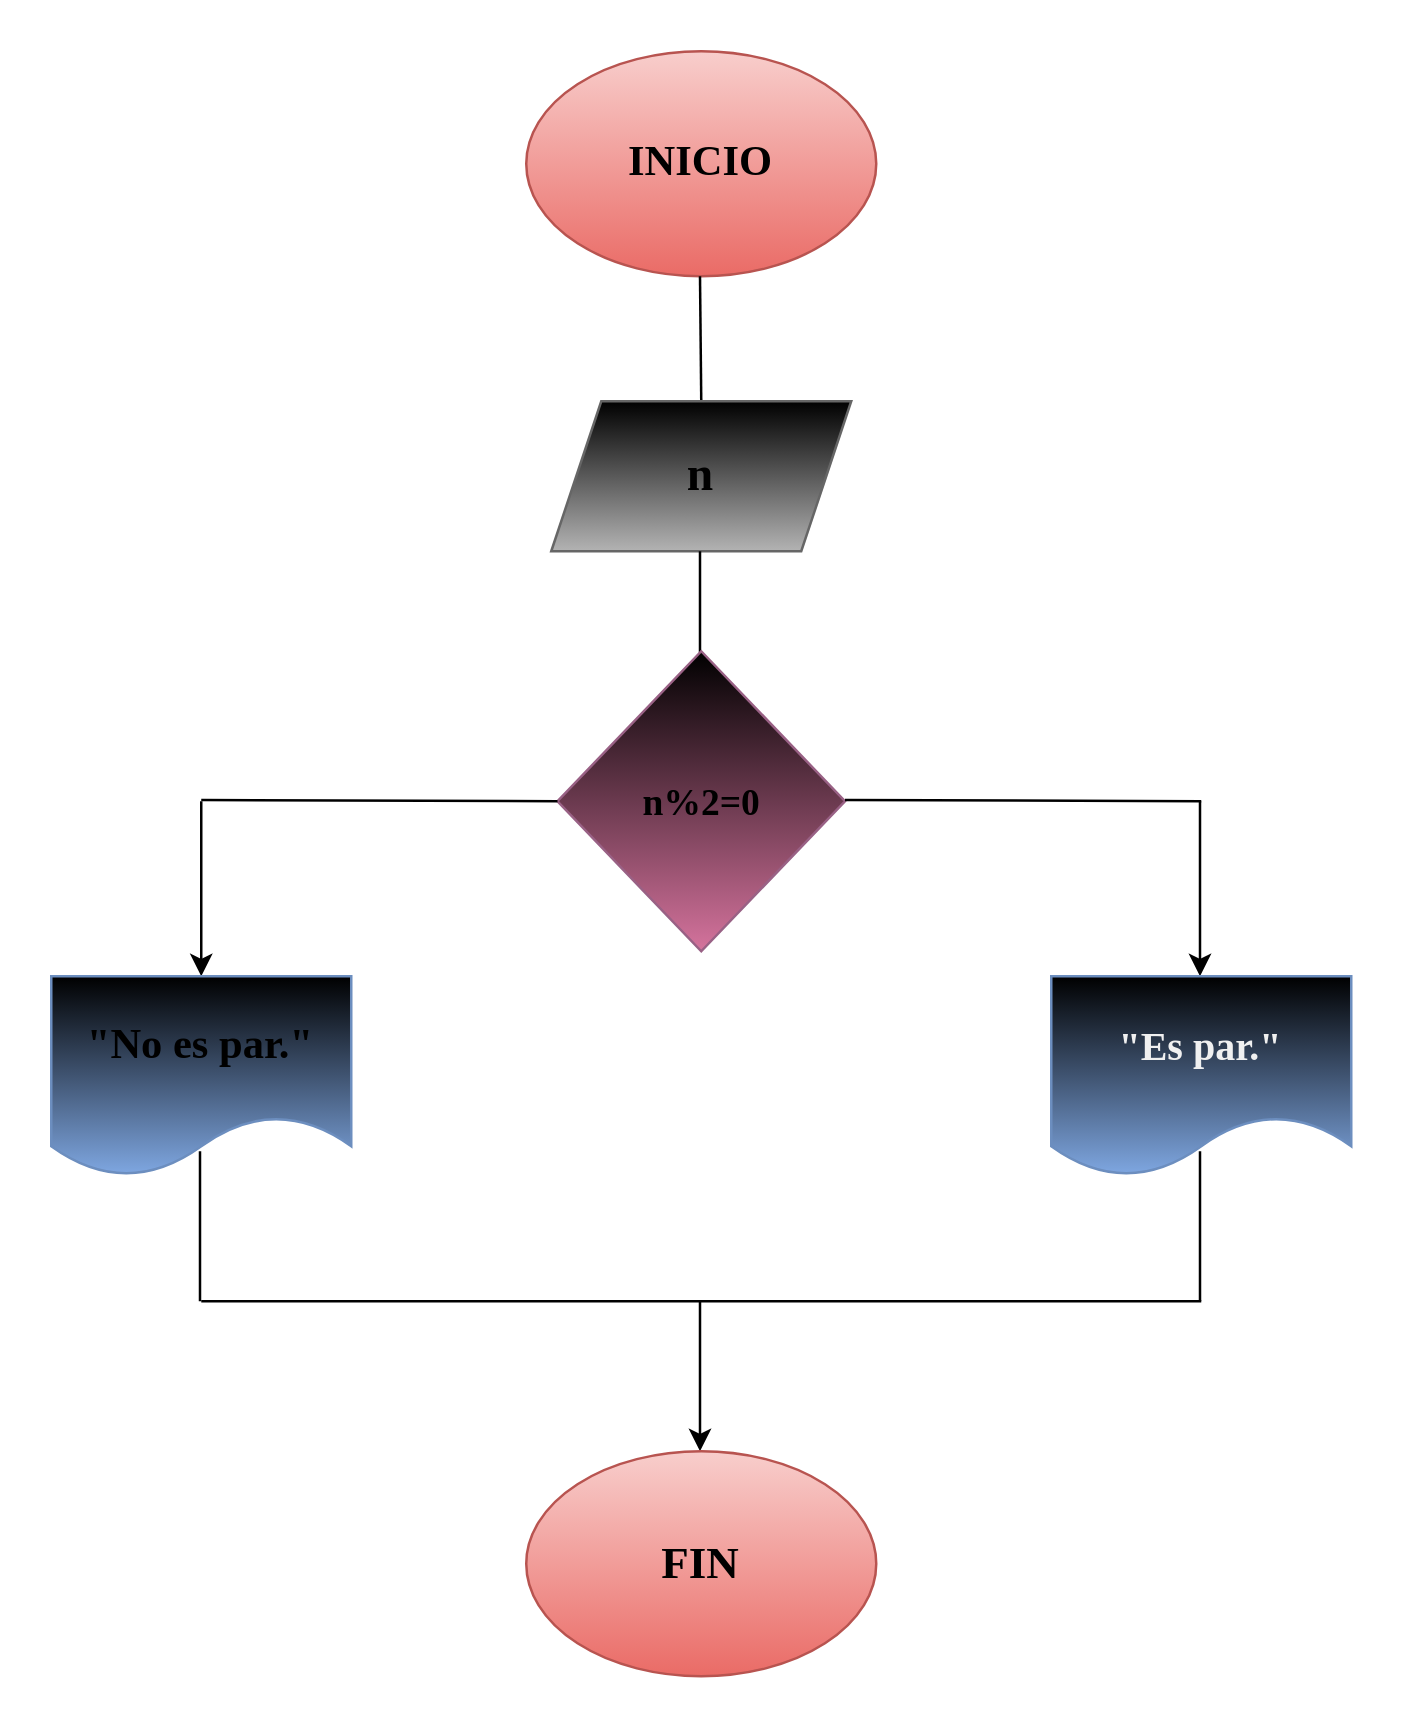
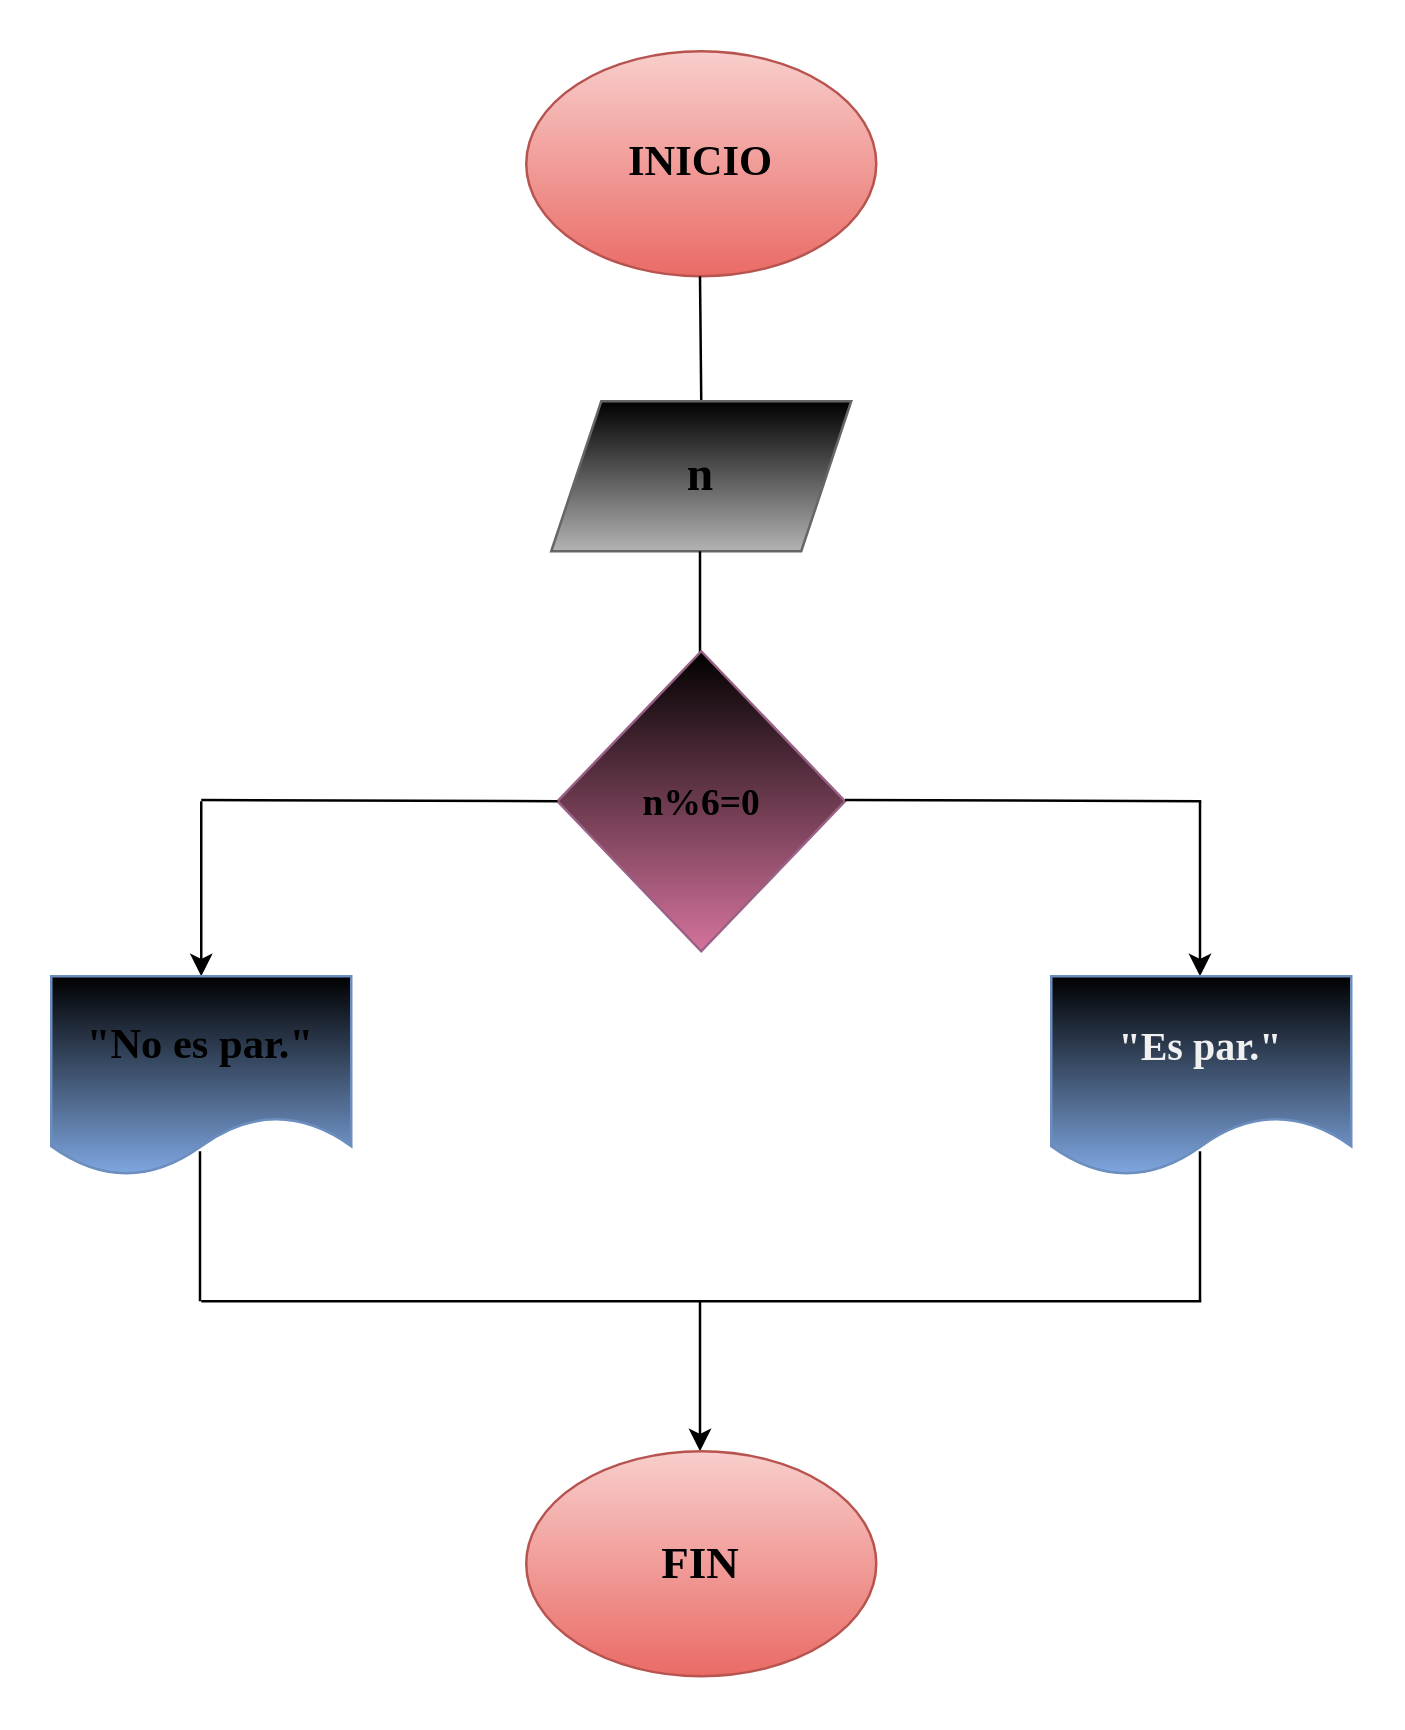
(703, 801) -> (703, 801)
